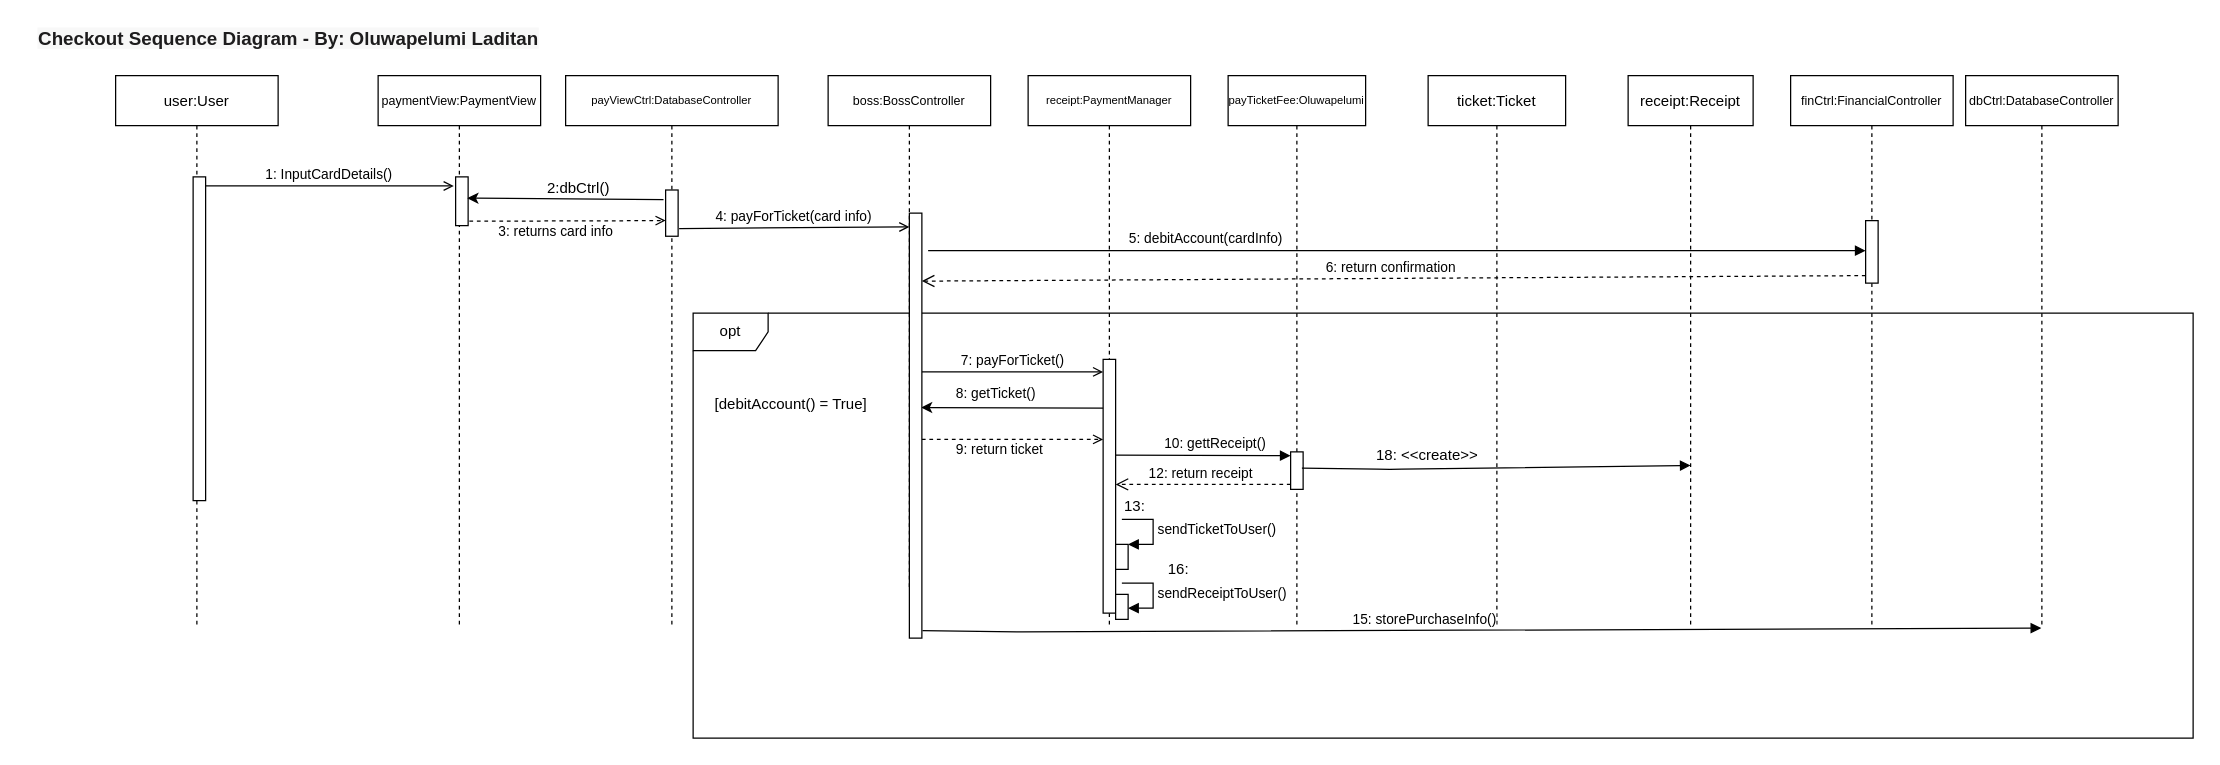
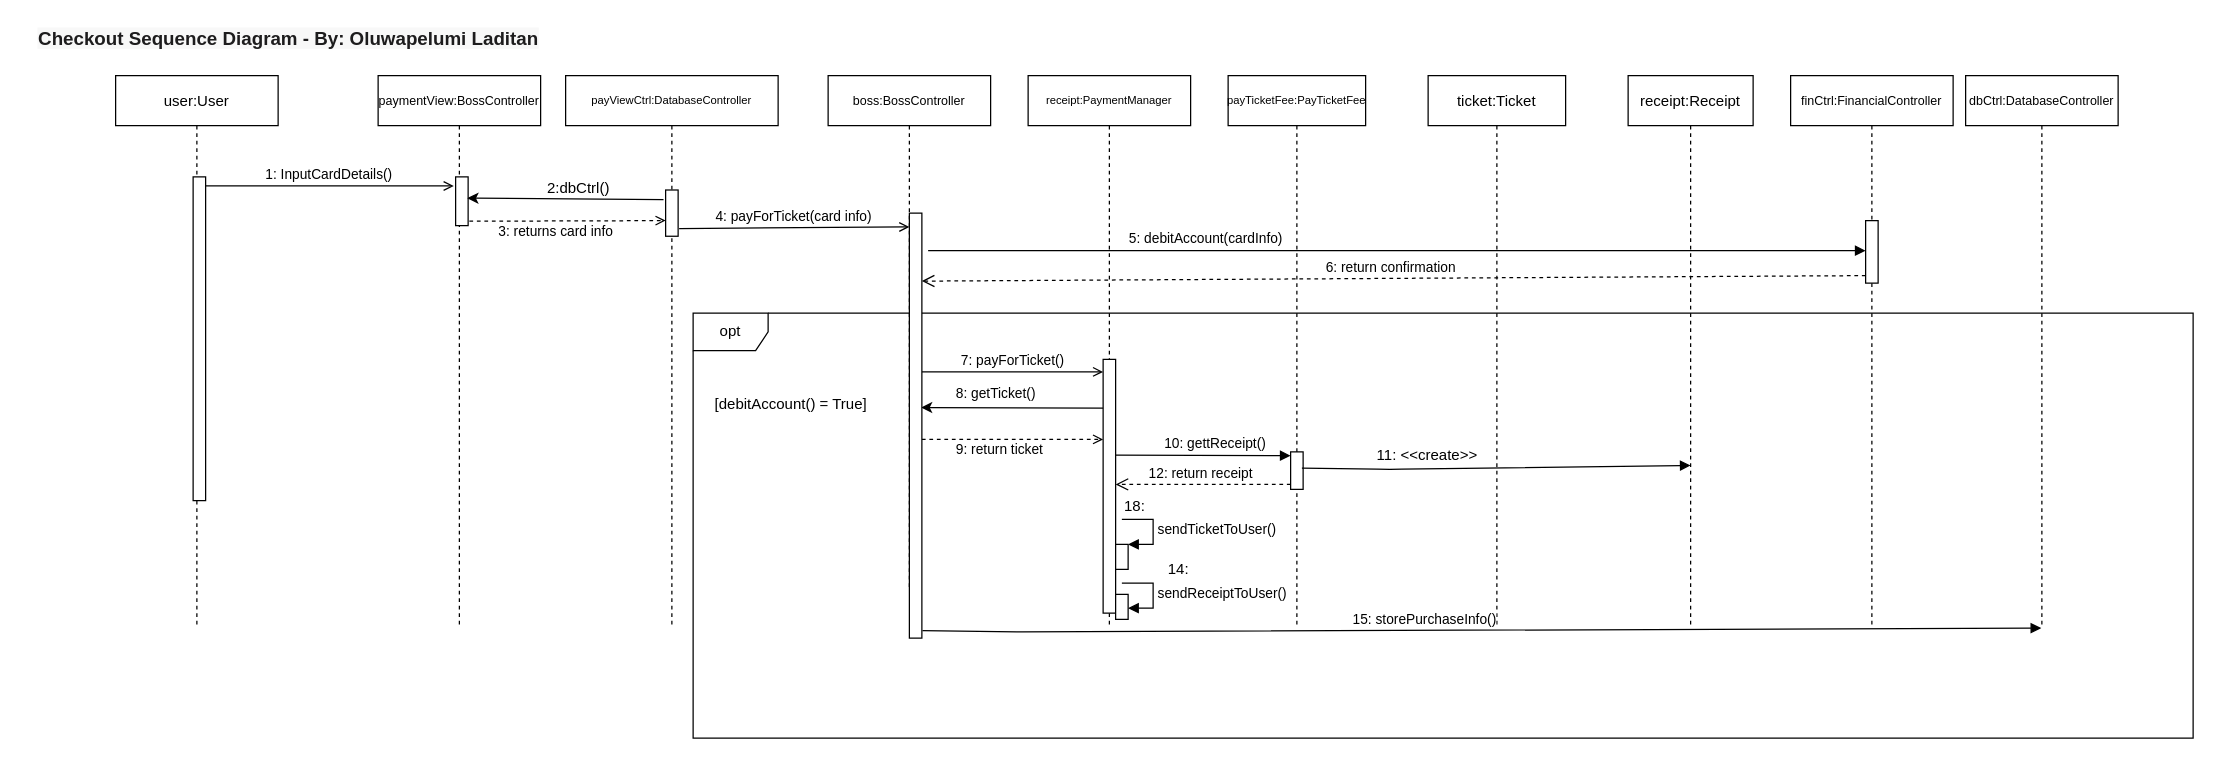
(459, 101) -> (459, 101)
(1296, 101) -> (1296, 101)
(1428, 456) -> (1428, 456)
(1135, 507) -> (1135, 507)
(1179, 569) -> (1179, 569)
